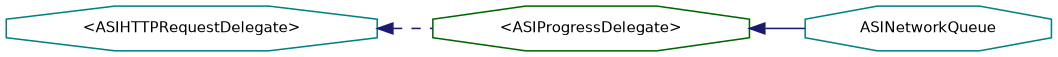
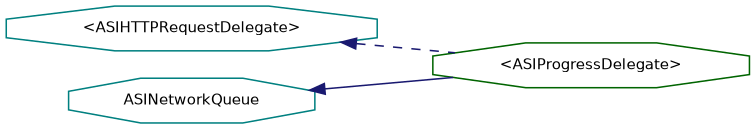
(785, 28) -> (389, 83)
